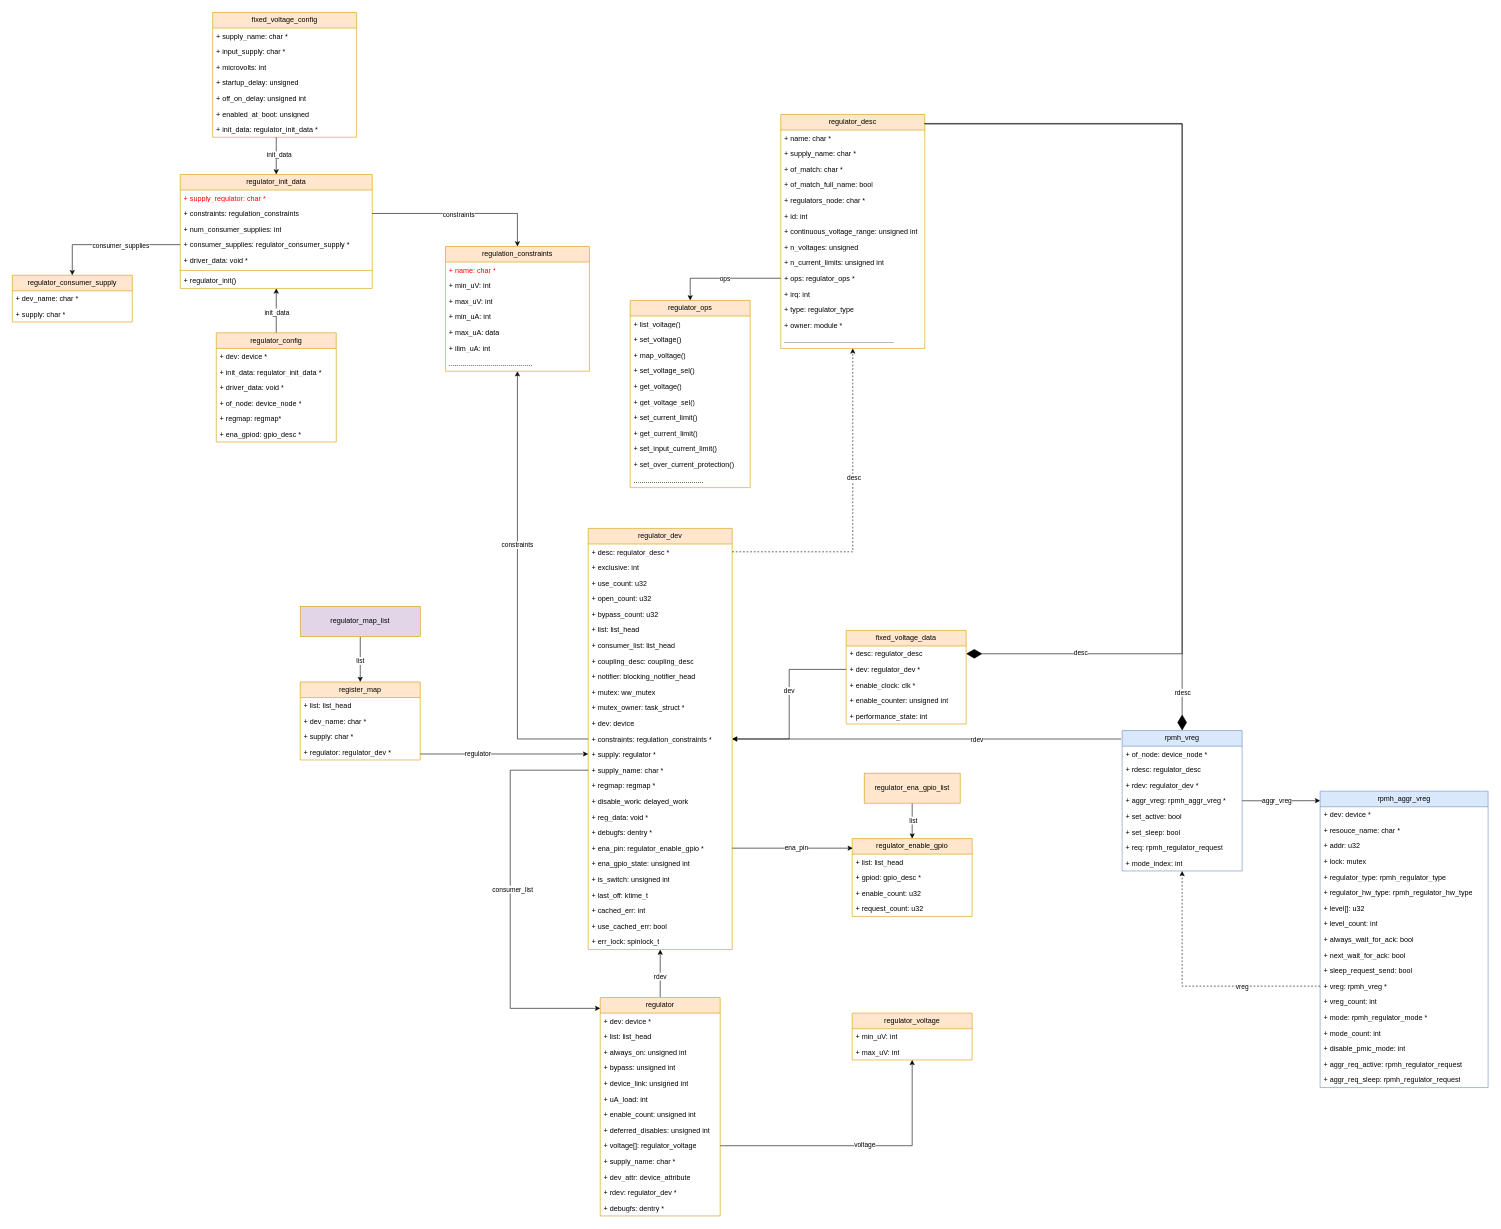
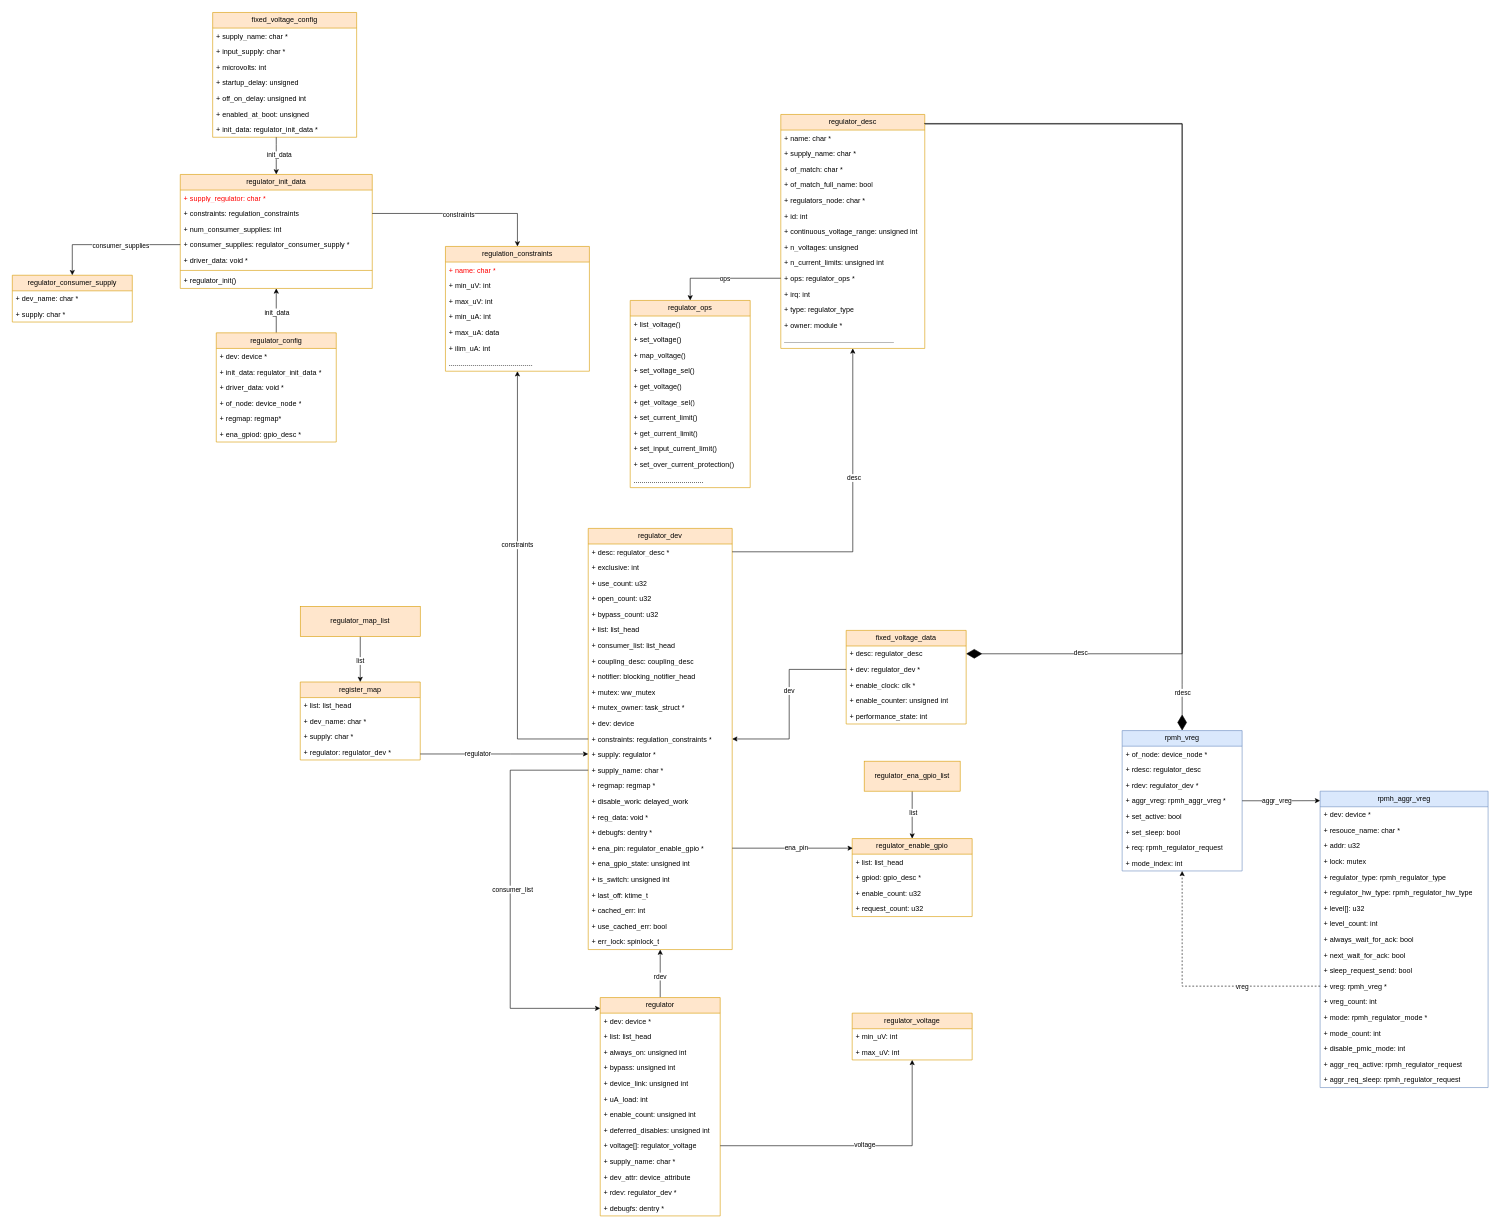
(853, 512) -> (853, 512)
(360, 621) -> (360, 621)
(977, 739) -> none
(912, 788) -> (912, 776)
